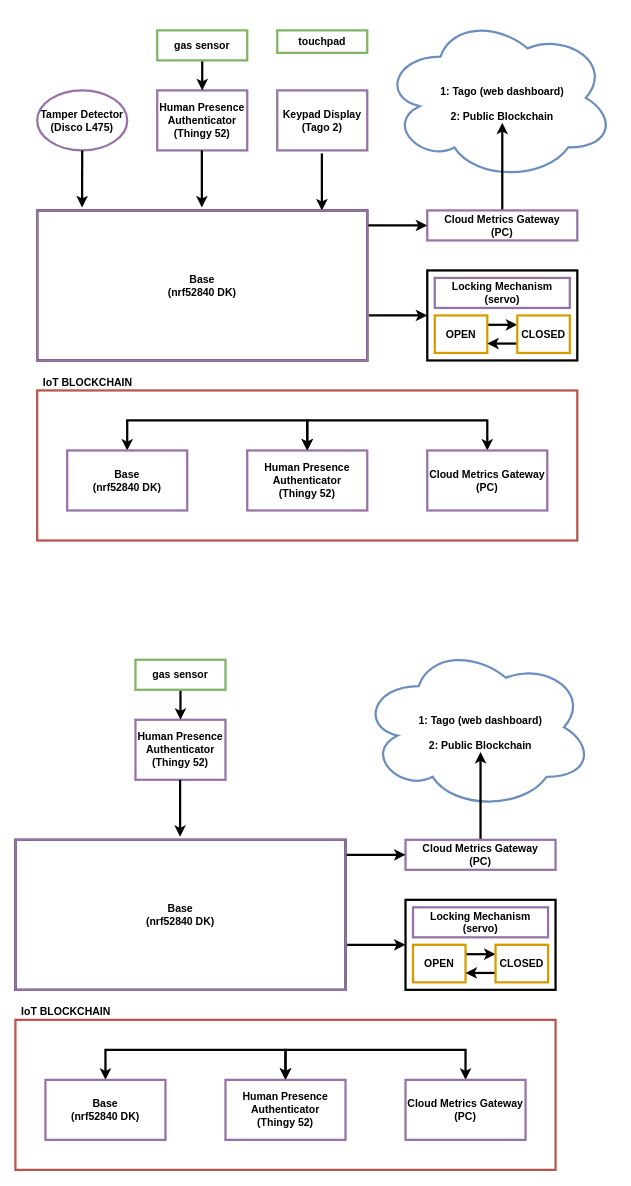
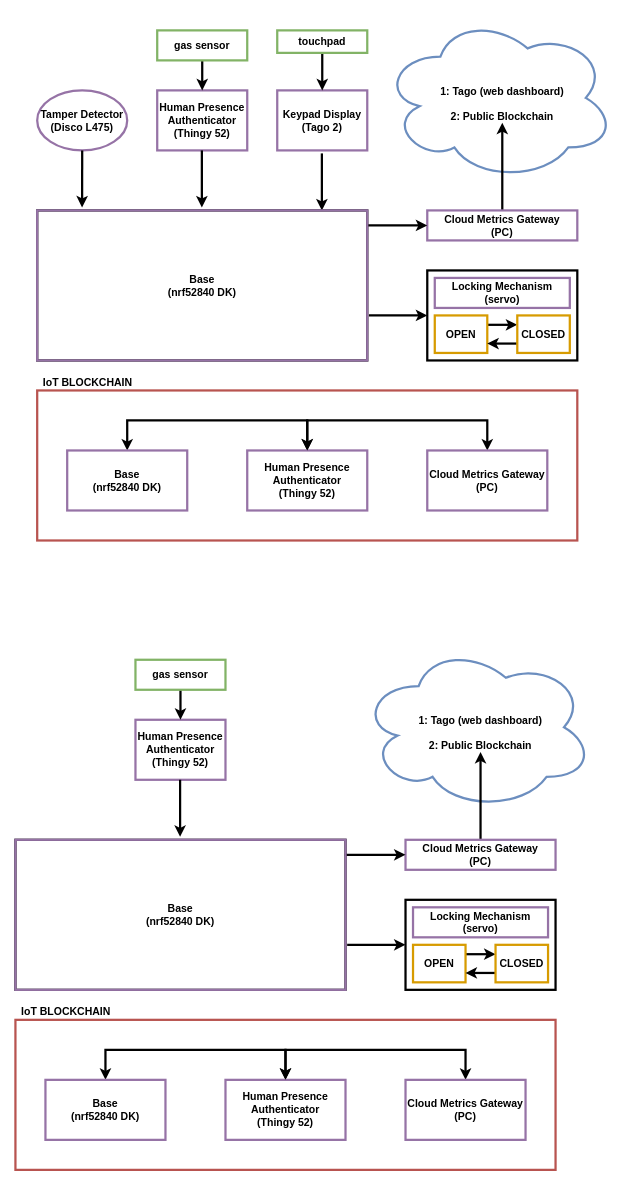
none -> (322, 67)
